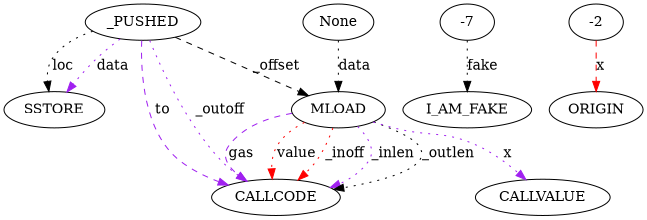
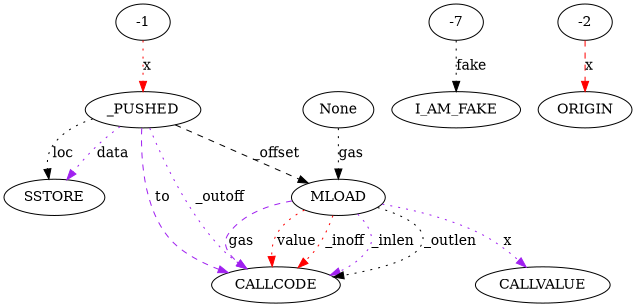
none -> (143, 22)
(354, 66) -> (351, 154)
